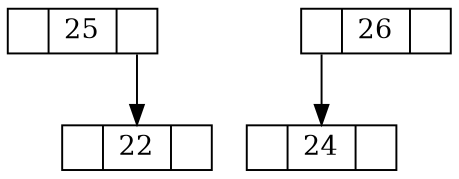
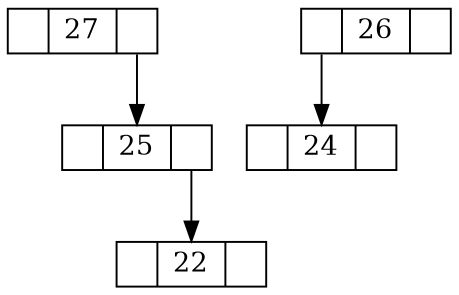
none -> (83, 31)
